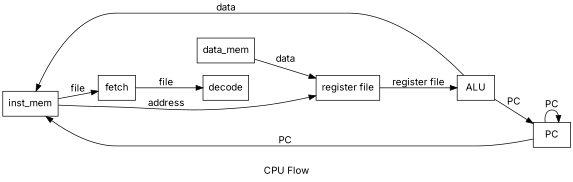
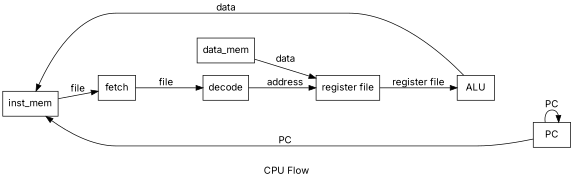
(511, 109) -> none
(184, 110) -> (279, 88)
